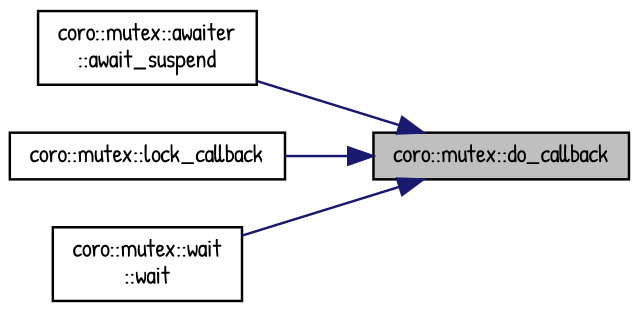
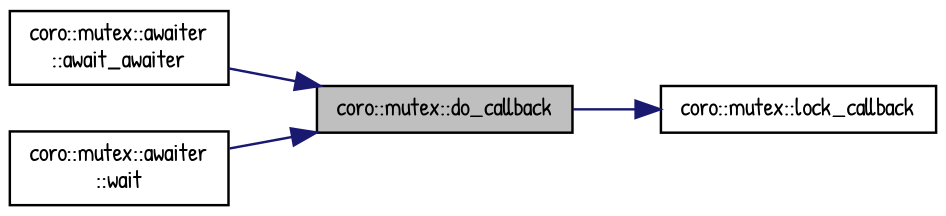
(147, 48) -> (119, 48)
(316, 156) -> (604, 109)
(147, 264) -> (119, 168)
